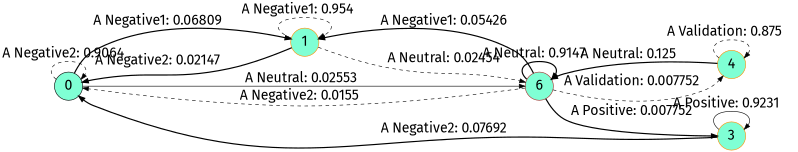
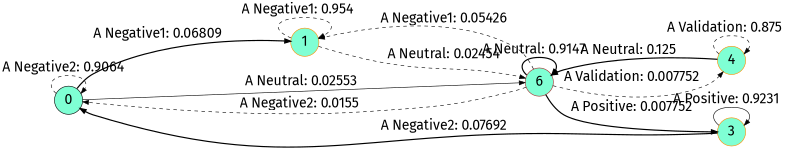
(436, 29) -> (435, 27)
(192, 74) -> none
